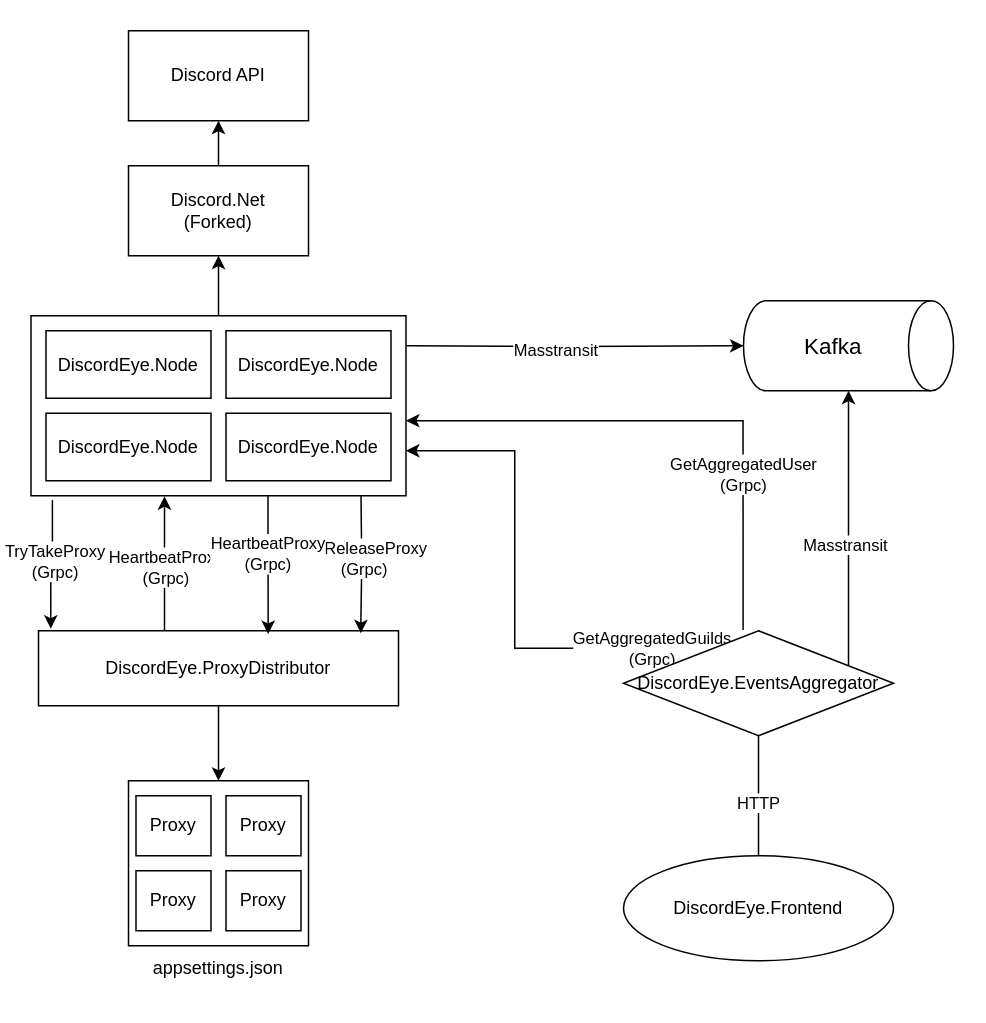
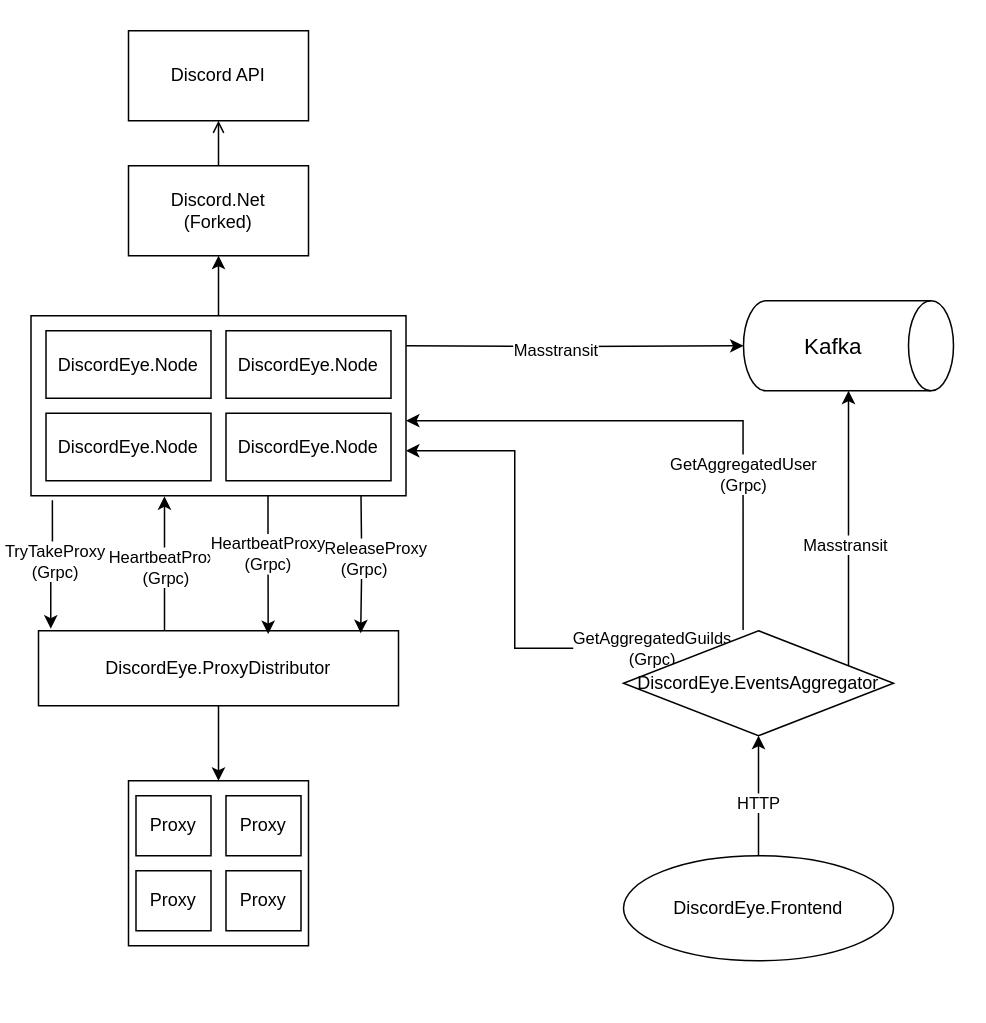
(218, 132) -> (218, 129)
(758, 742) -> (758, 747)
(218, 968) -> none
